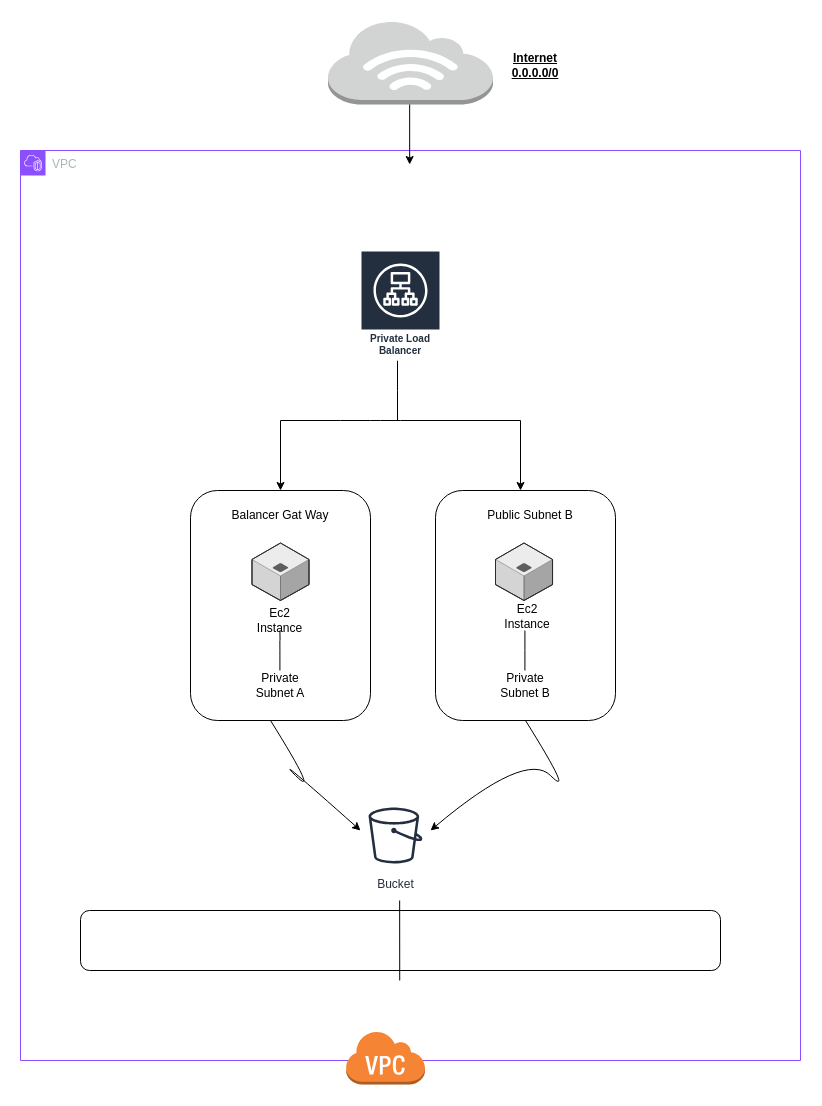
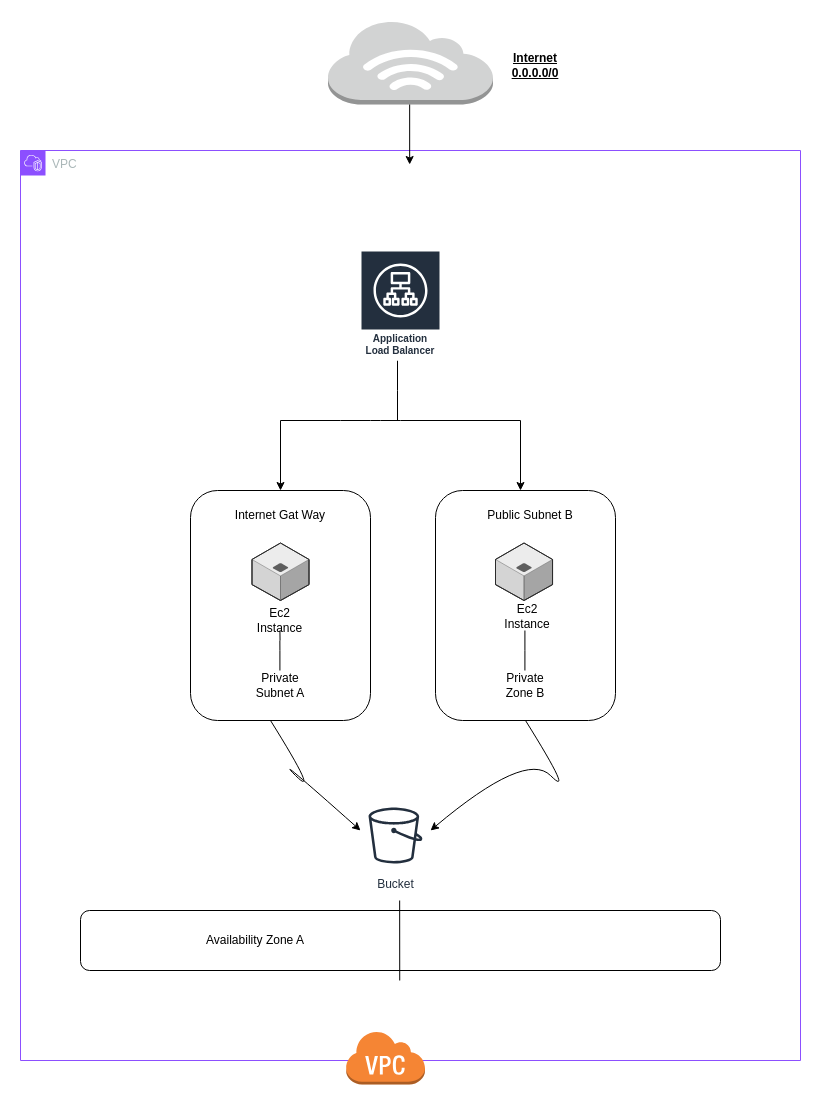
(401, 345) -> (401, 345)
(281, 516) -> (281, 516)
(526, 686) -> (526, 686)
none -> (256, 941)
